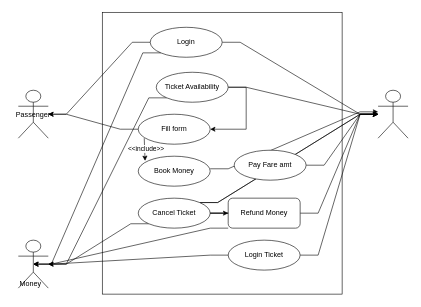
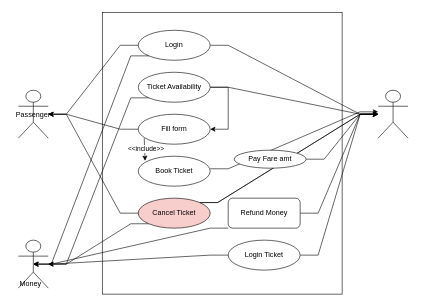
(186, 42) -> (174, 45)
(192, 87) -> (174, 87)
(270, 165) -> (270, 159)
(174, 171) -> (174, 171)
(174, 213) -> (174, 213)
(221, 213) -> (98, 173)
